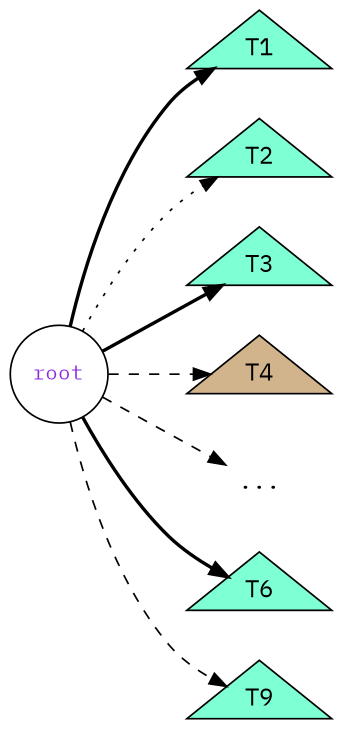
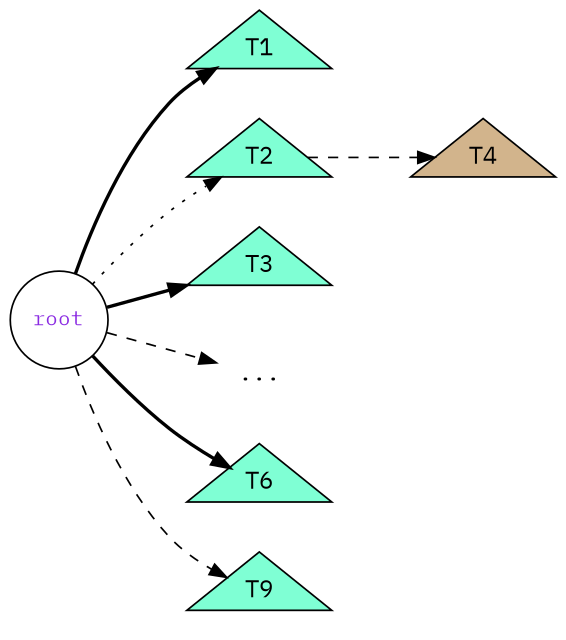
(151, 374) -> (363, 157)
